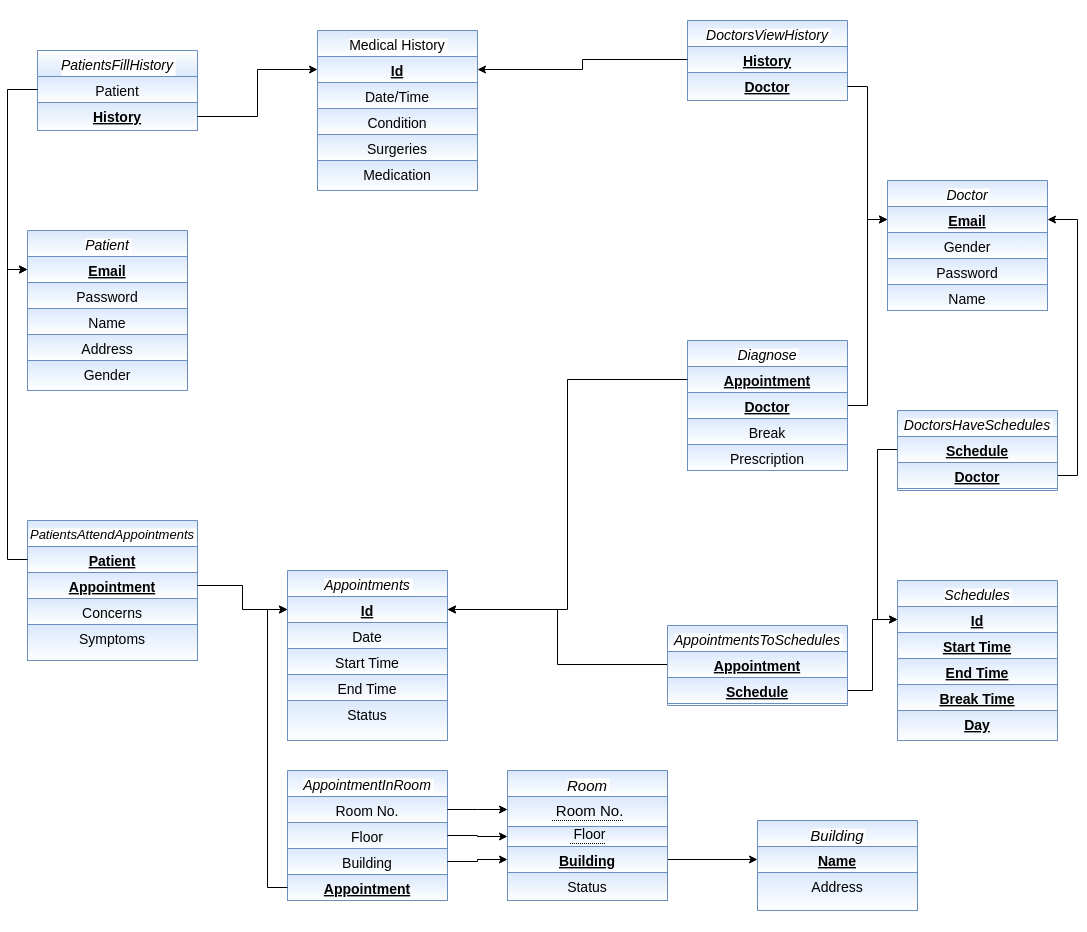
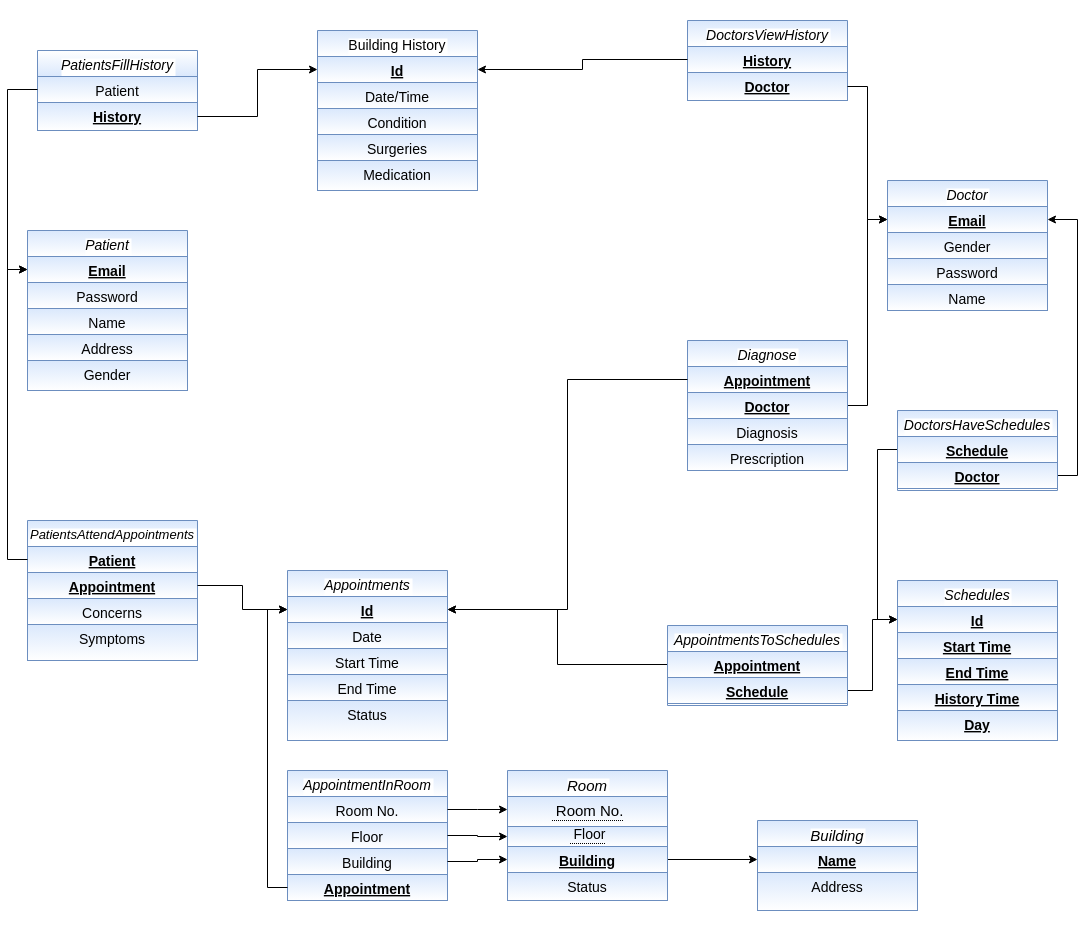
(397, 45) -> (397, 45)
(767, 433) -> (767, 433)
(977, 699) -> (977, 699)
